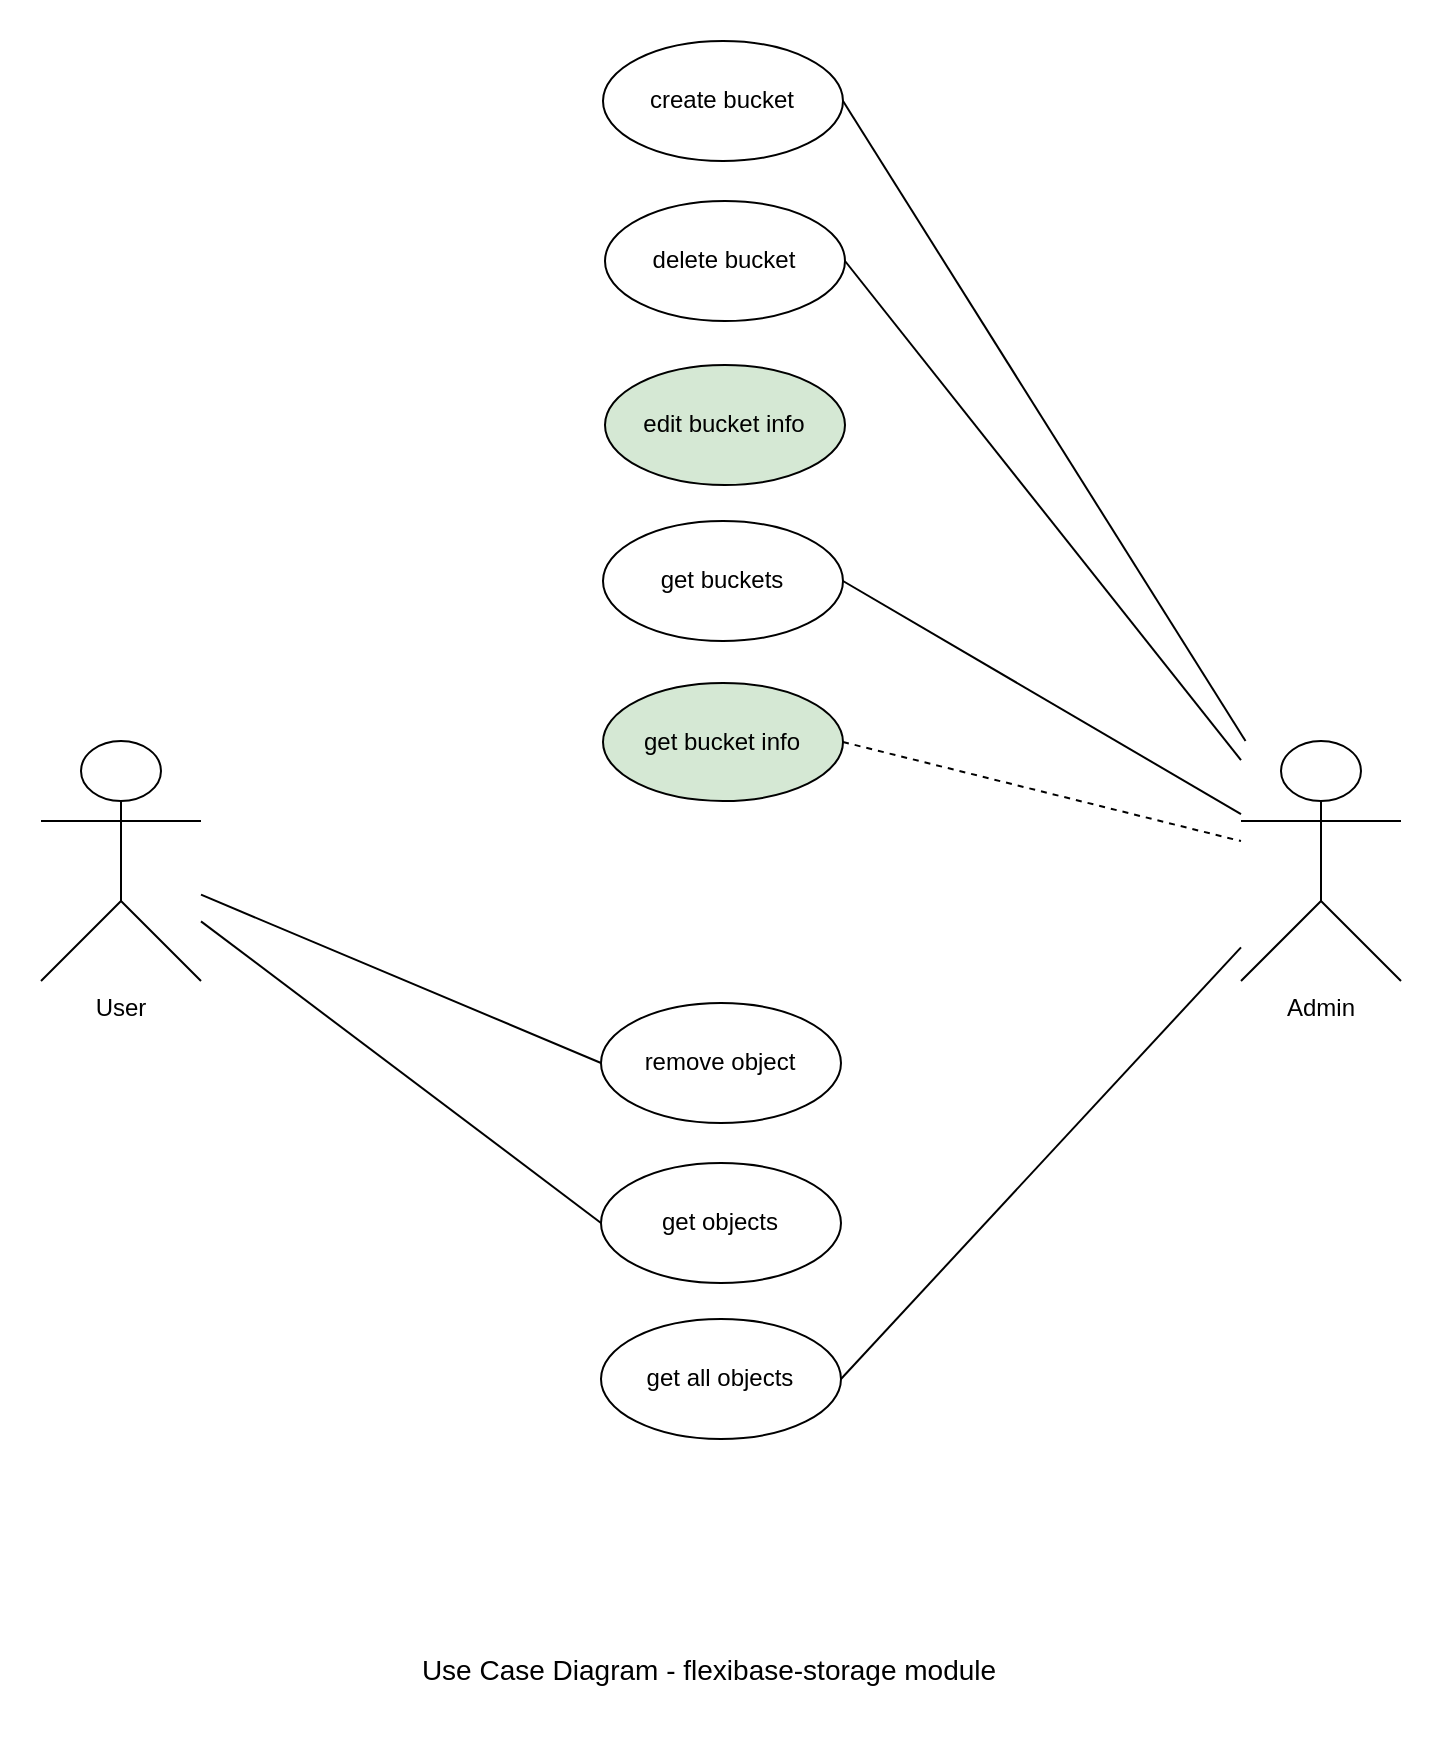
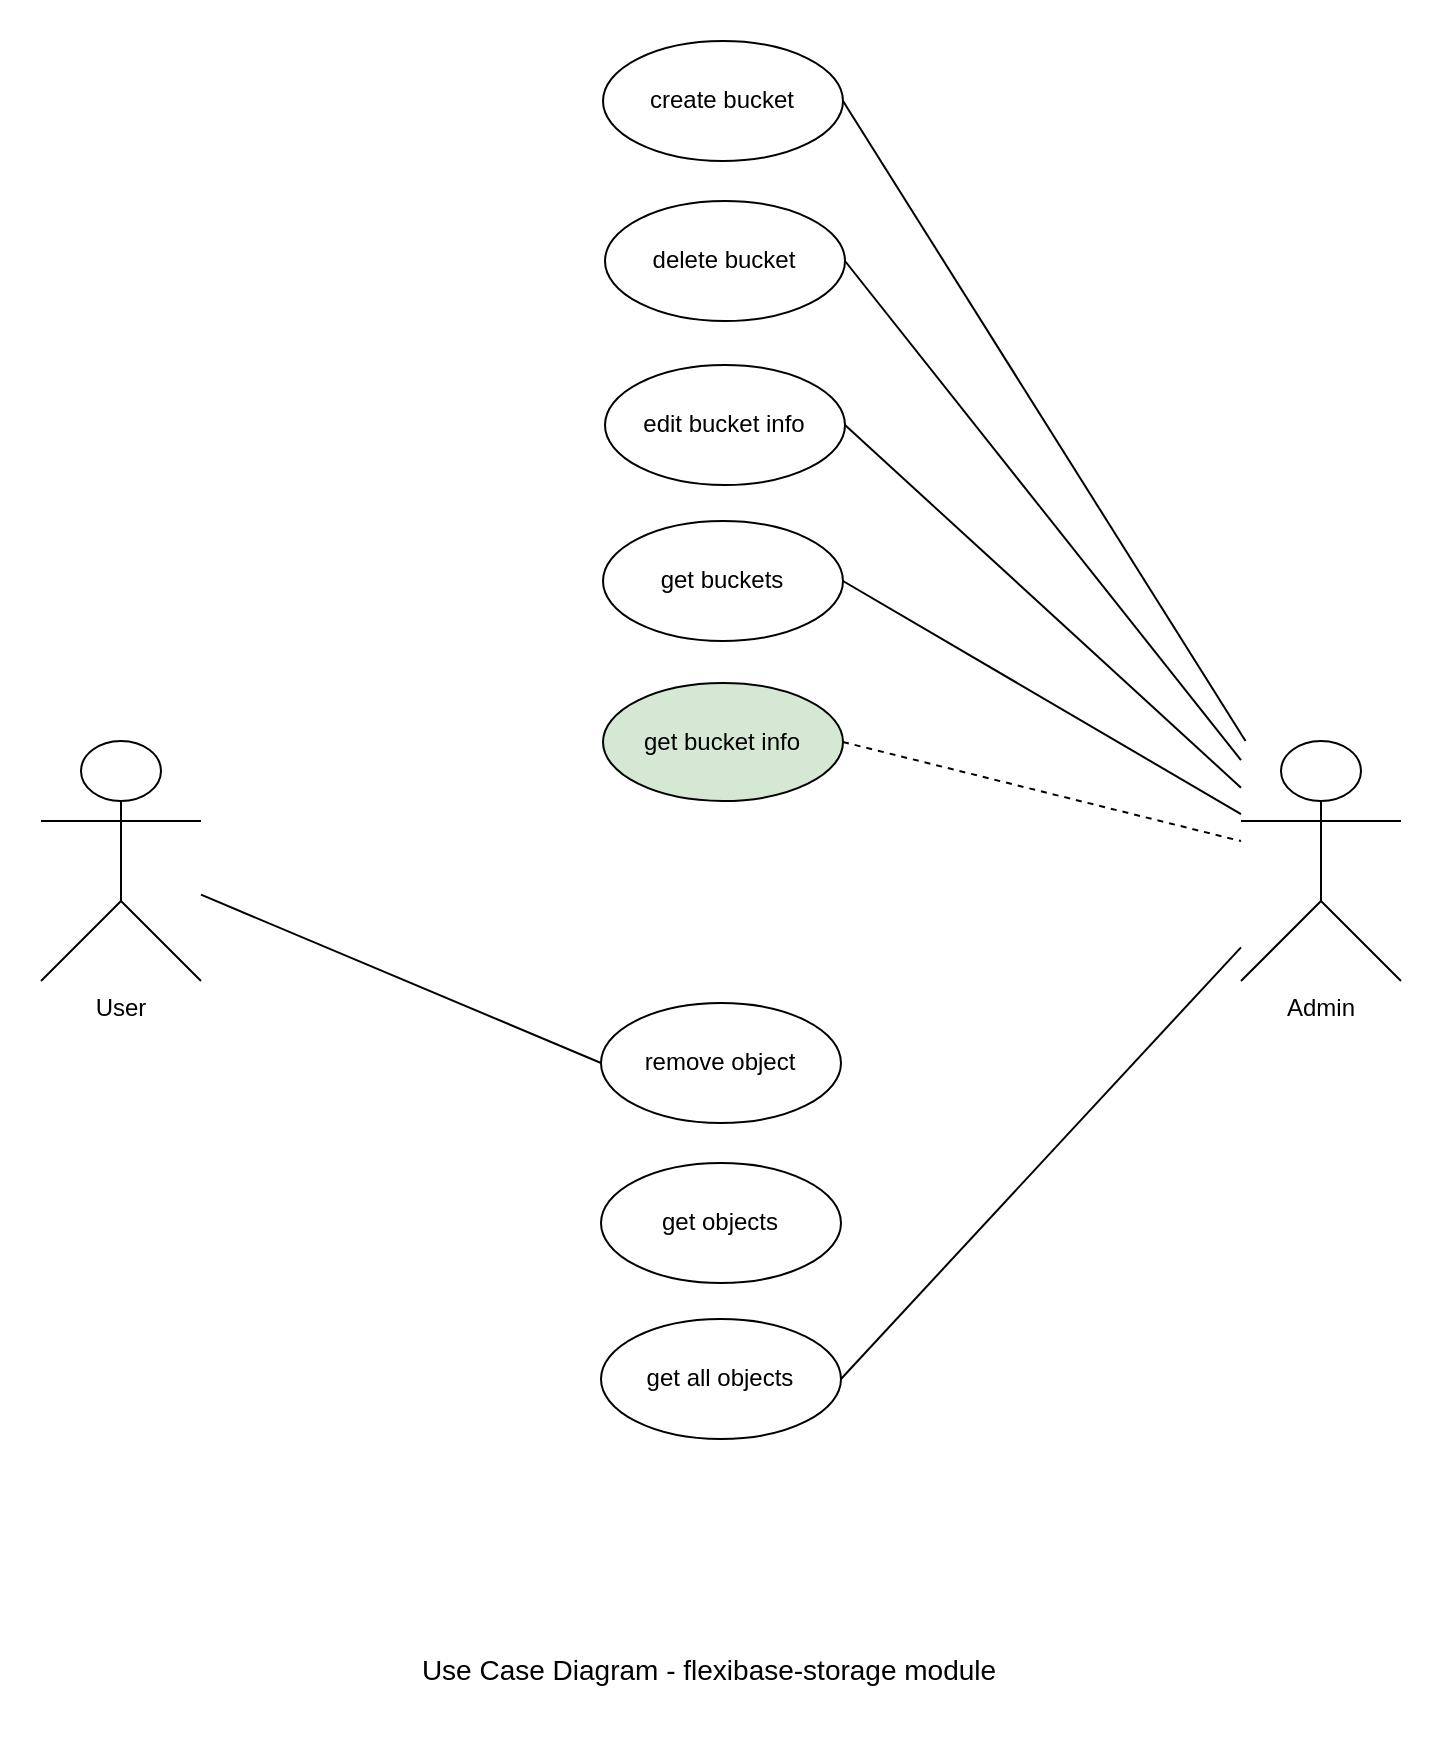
(725, 425) -> (725, 425)
none -> (1043, 607)
(401, 1072) -> none
